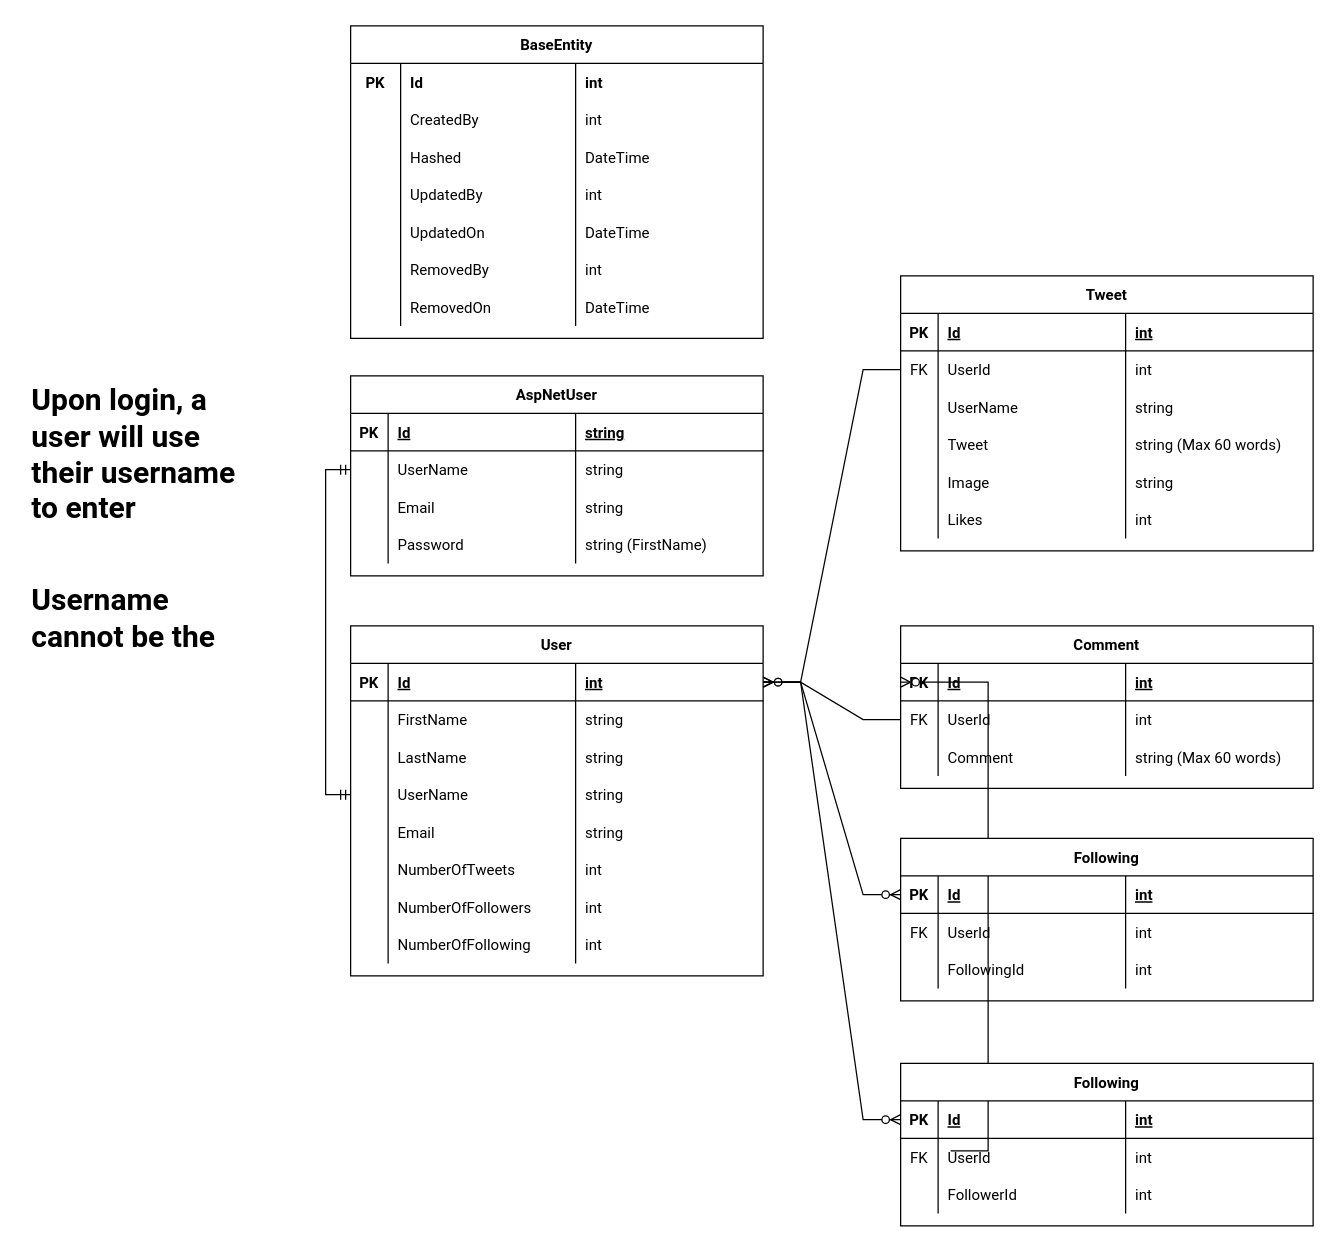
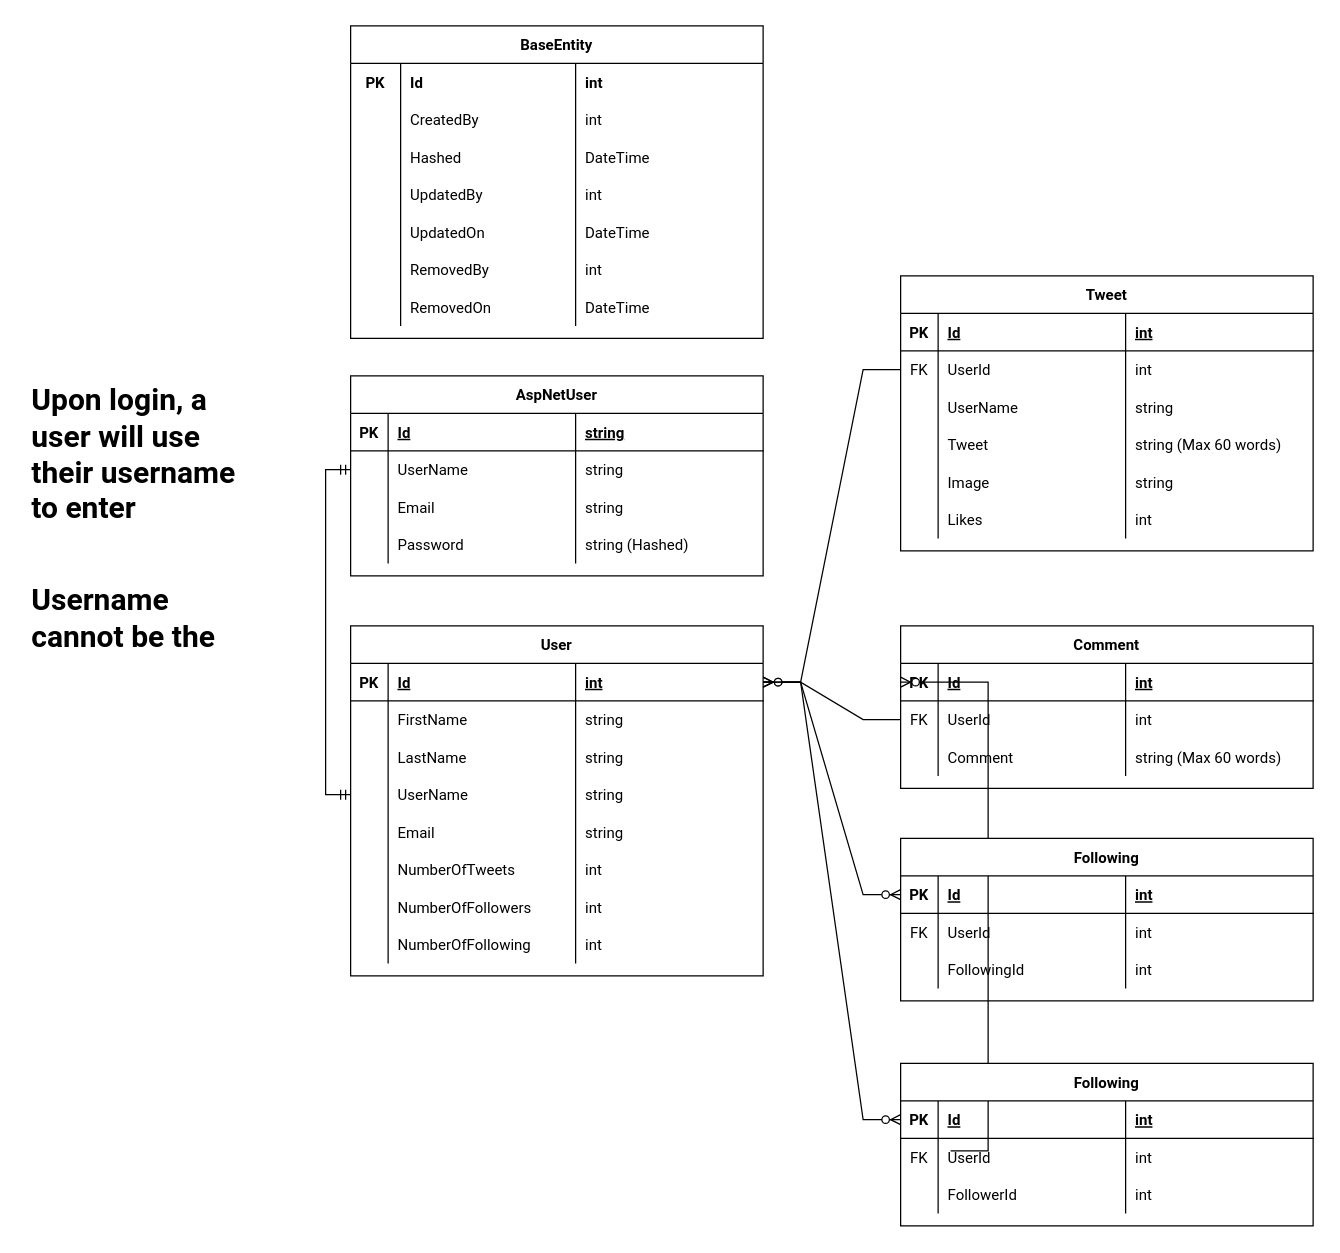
(655, 545) -> (644, 545)
